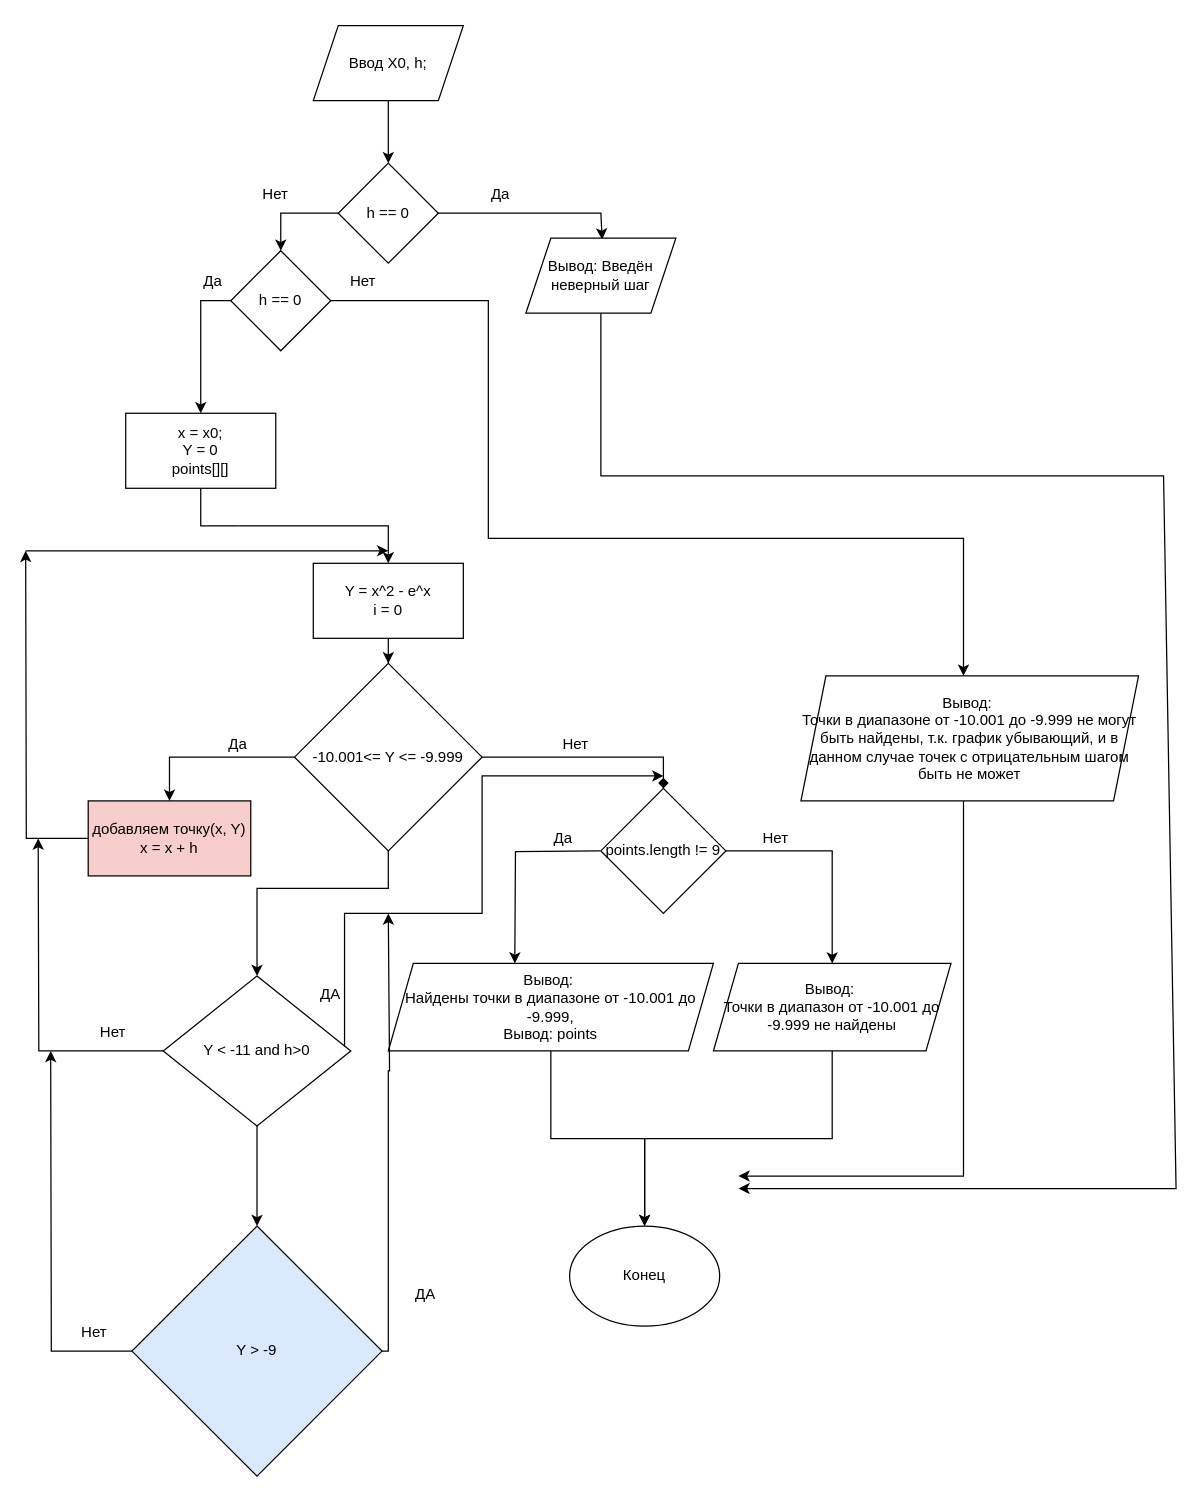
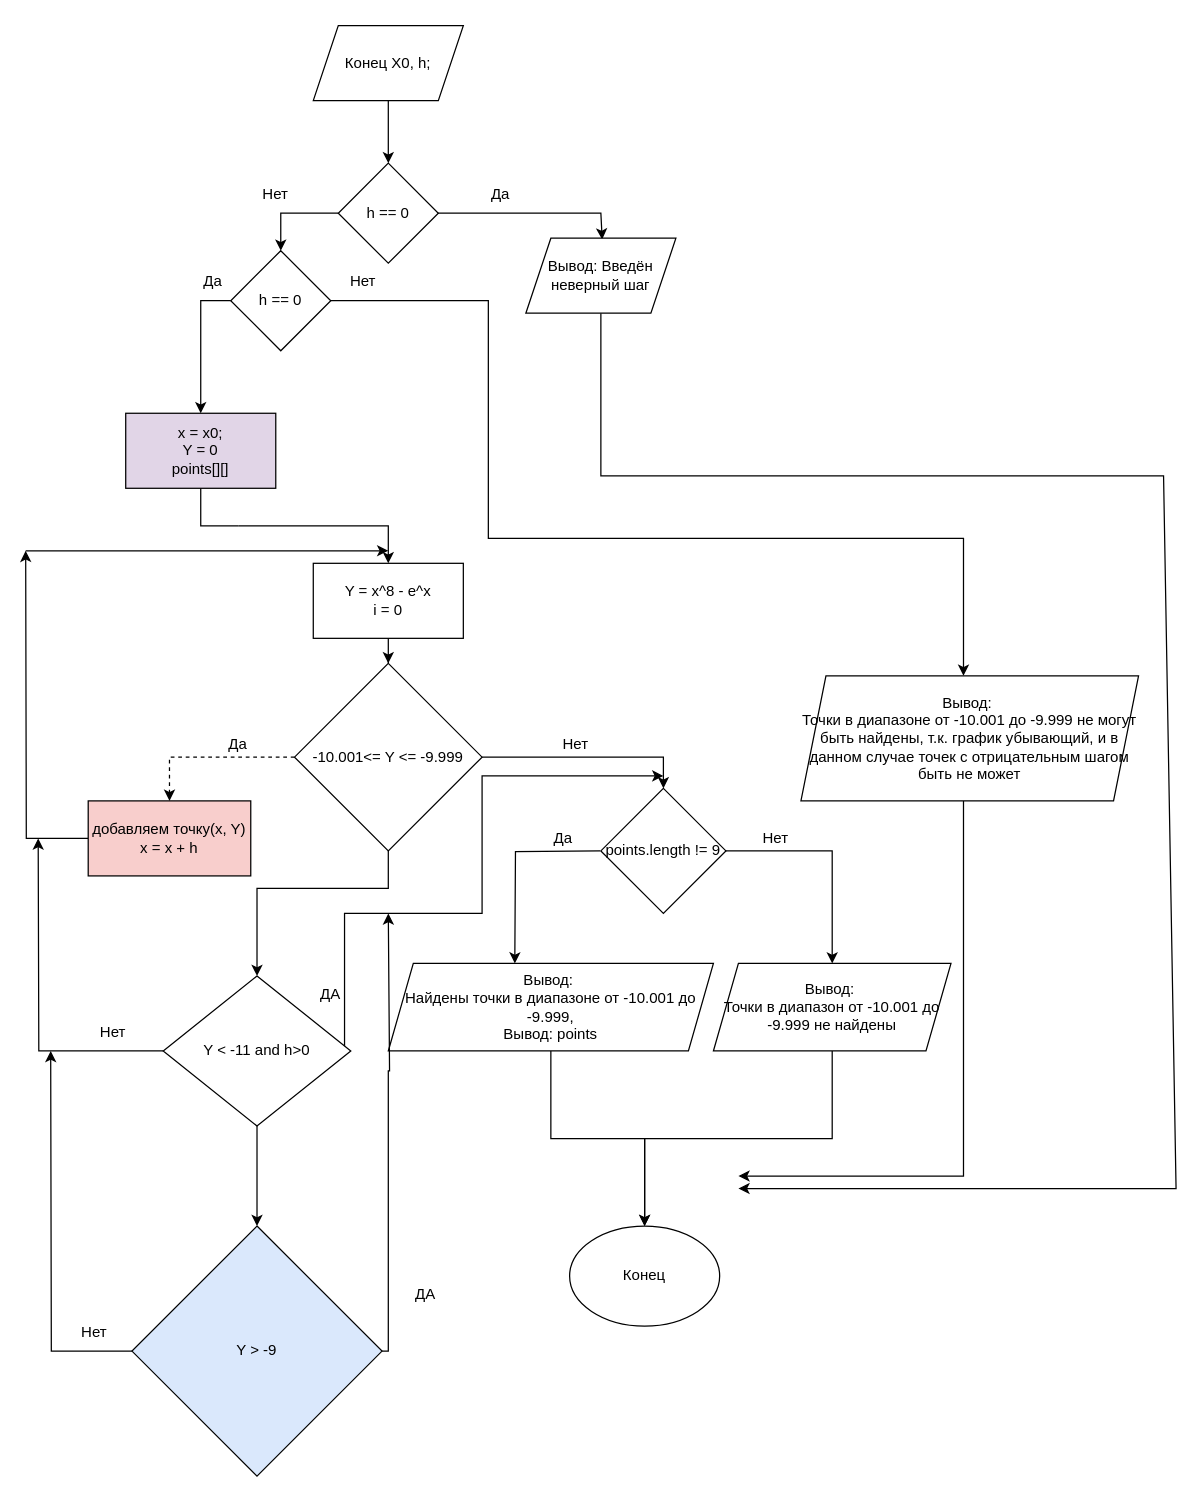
(388, 63) -> (388, 63)
(201, 451) -> (201, 451)
(388, 601) -> (388, 601)
(214, 757) -> (214, 757)
(663, 777) -> (663, 778)
